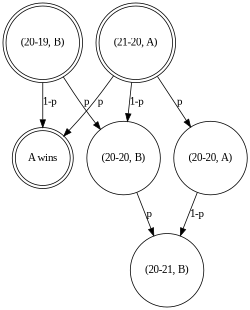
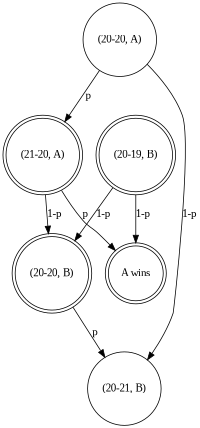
(172, 99) -> (84, 93)
(87, 102) -> (103, 214)
(124, 158) -> (52, 273)
